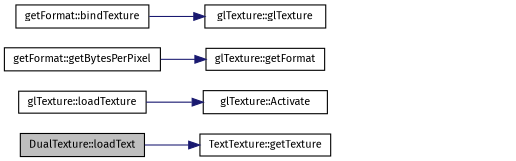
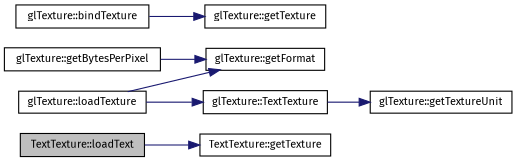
(82, 16) -> (82, 16)
(265, 16) -> (265, 16)
(82, 59) -> (82, 59)
none -> (168, 82)
(265, 102) -> (265, 102)
none -> (441, 102)
(82, 145) -> (82, 145)
